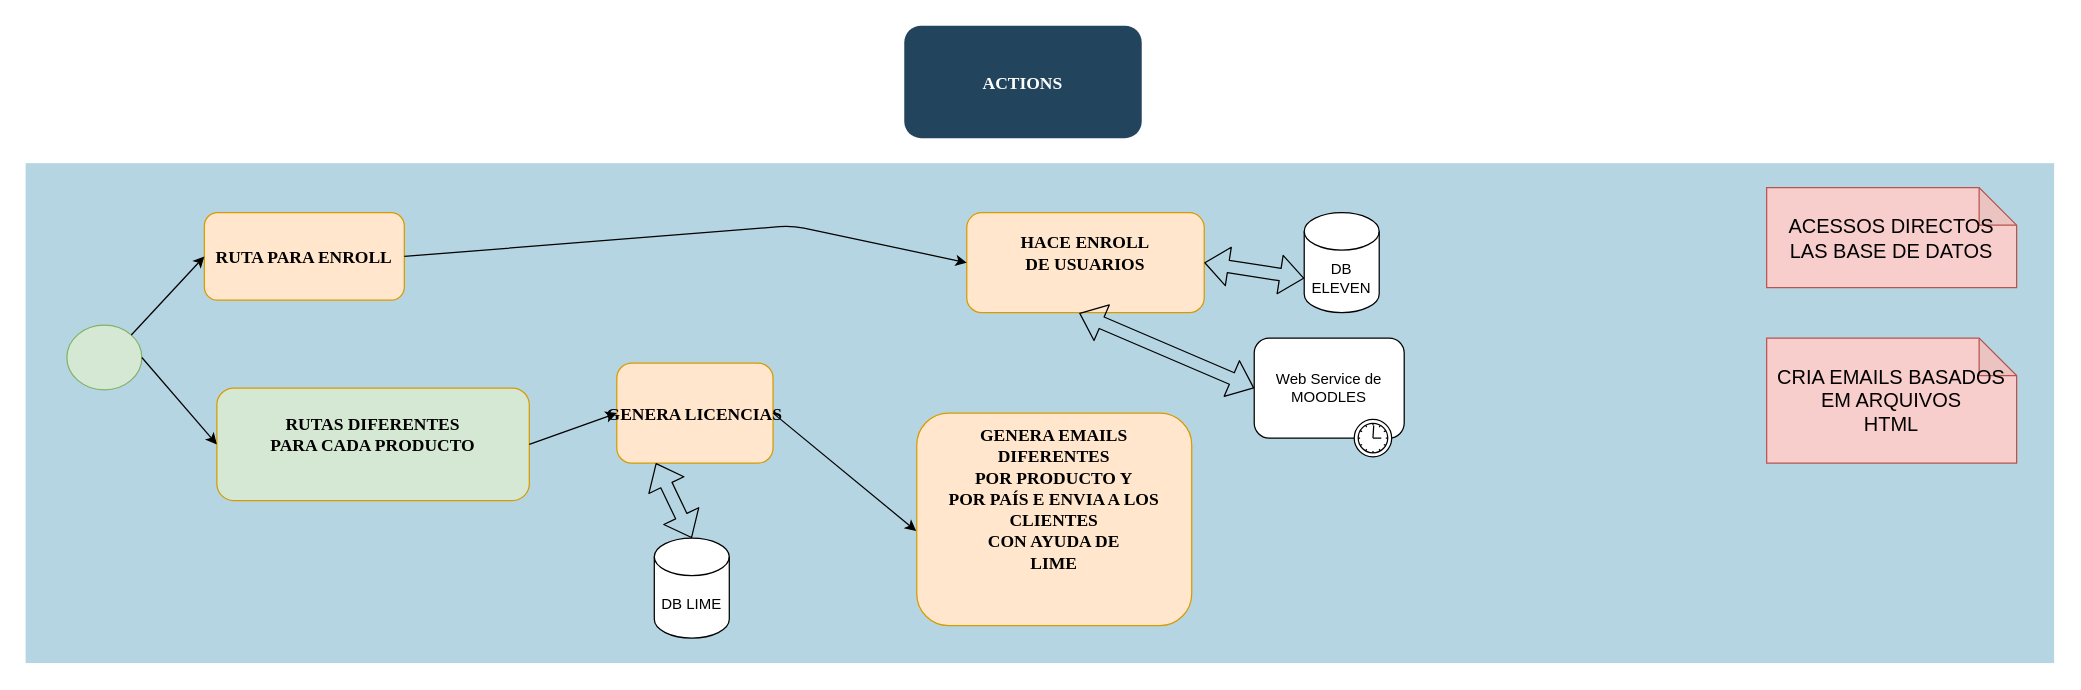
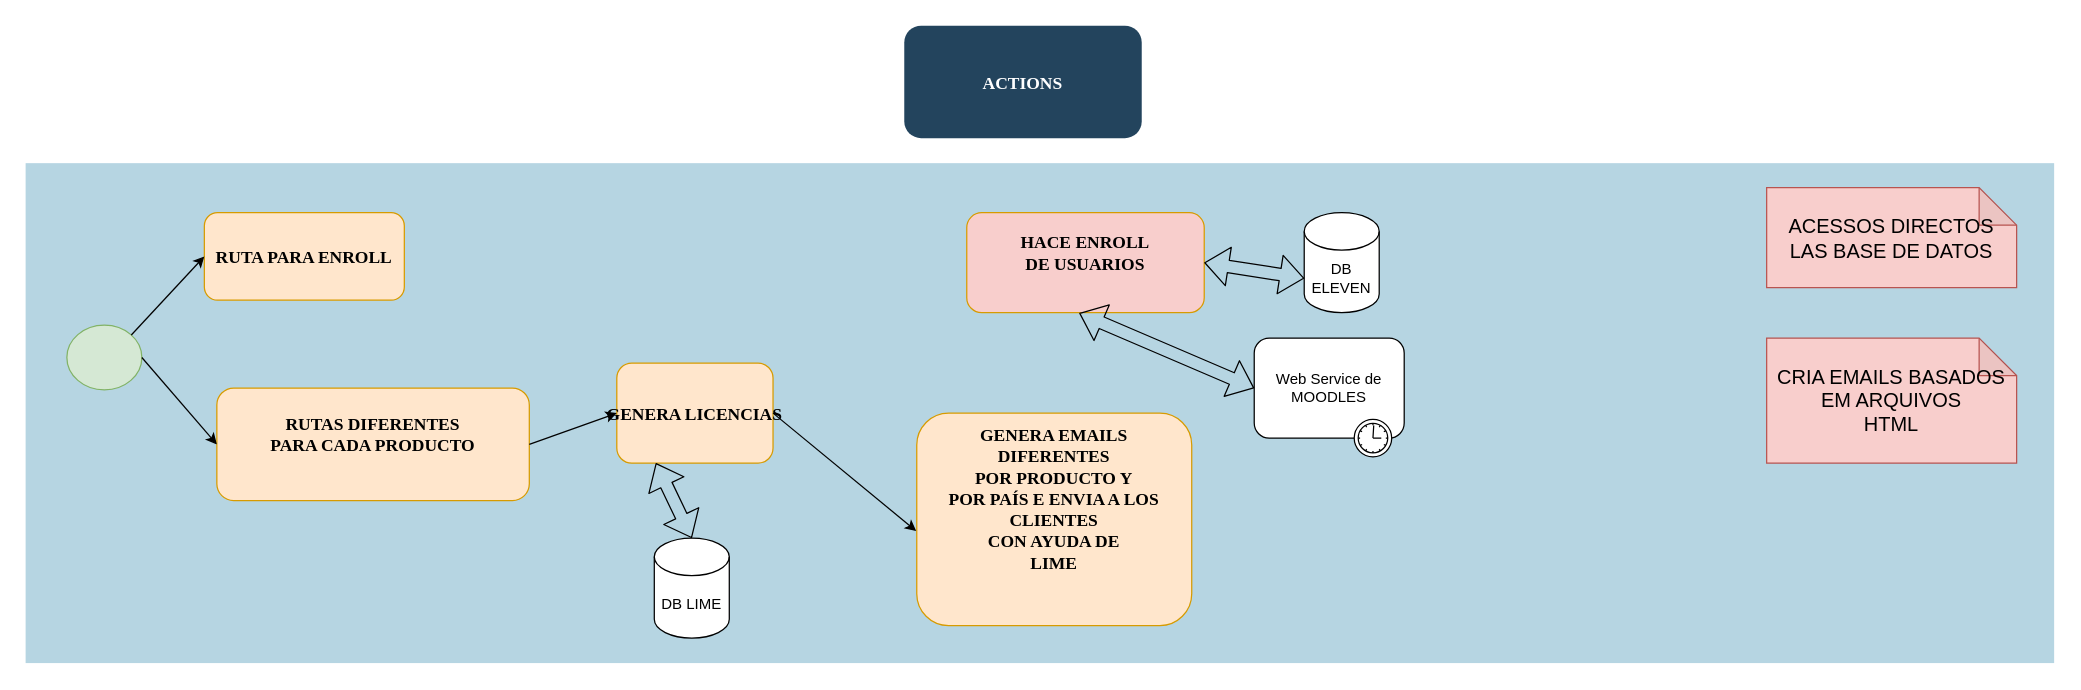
(681, 234) -> none
(1086, 263) -> (1086, 263)
(373, 444) -> (373, 444)
